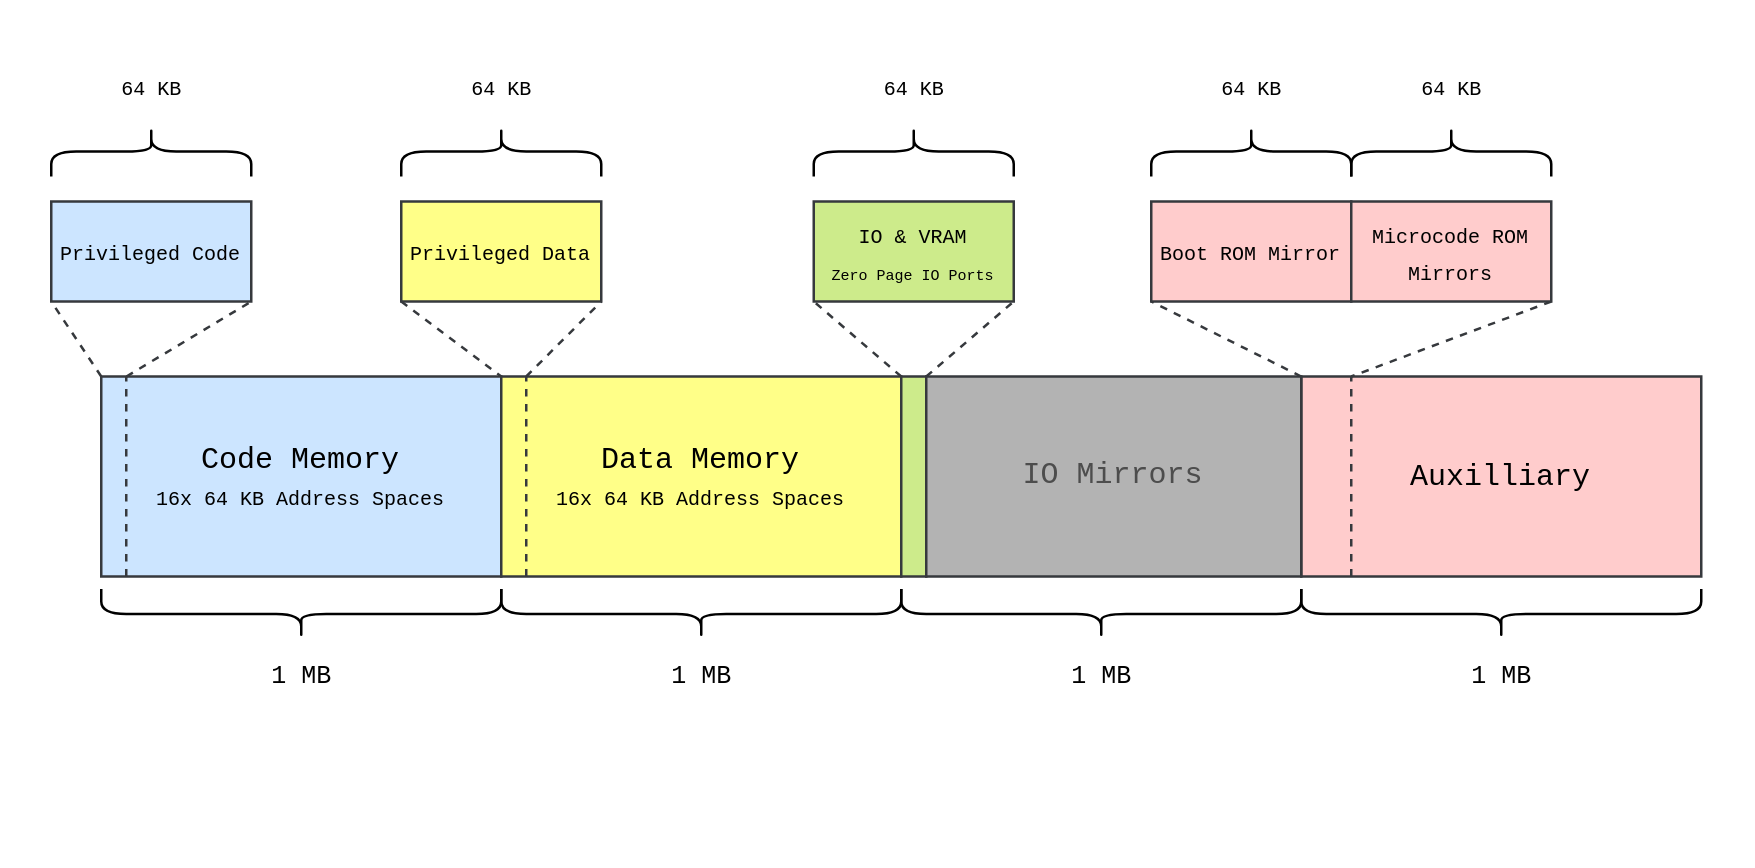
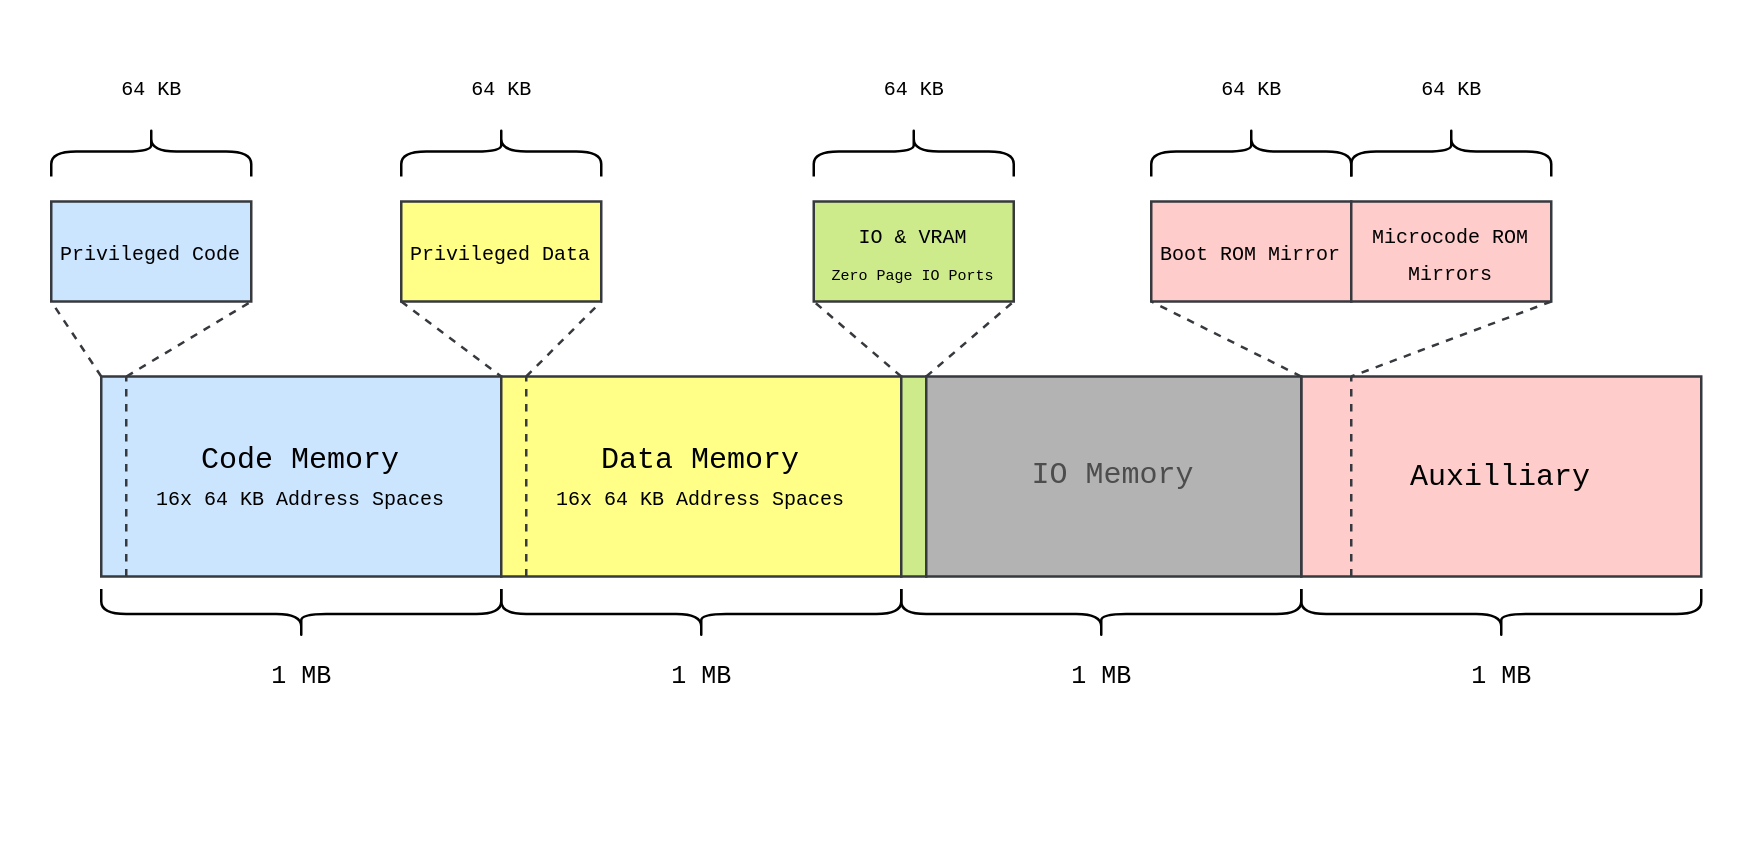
(1114, 476) -> (1114, 476)
